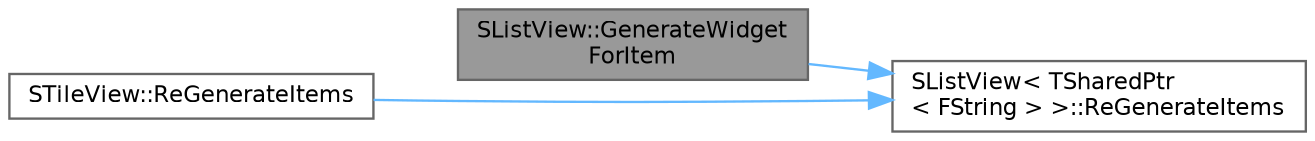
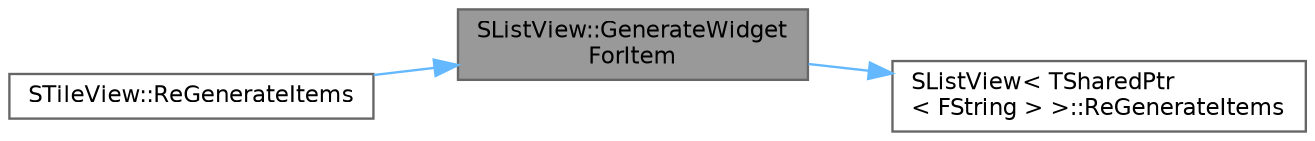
(621, 102) -> (404, 71)
